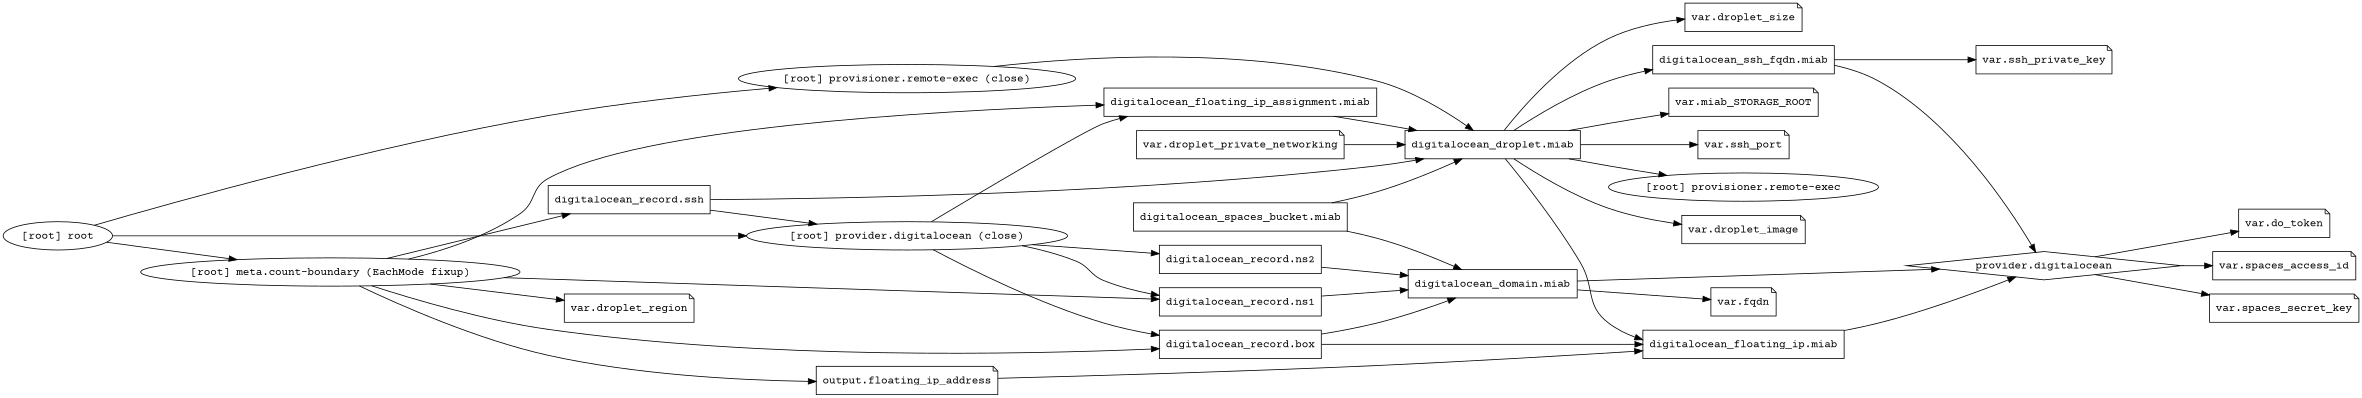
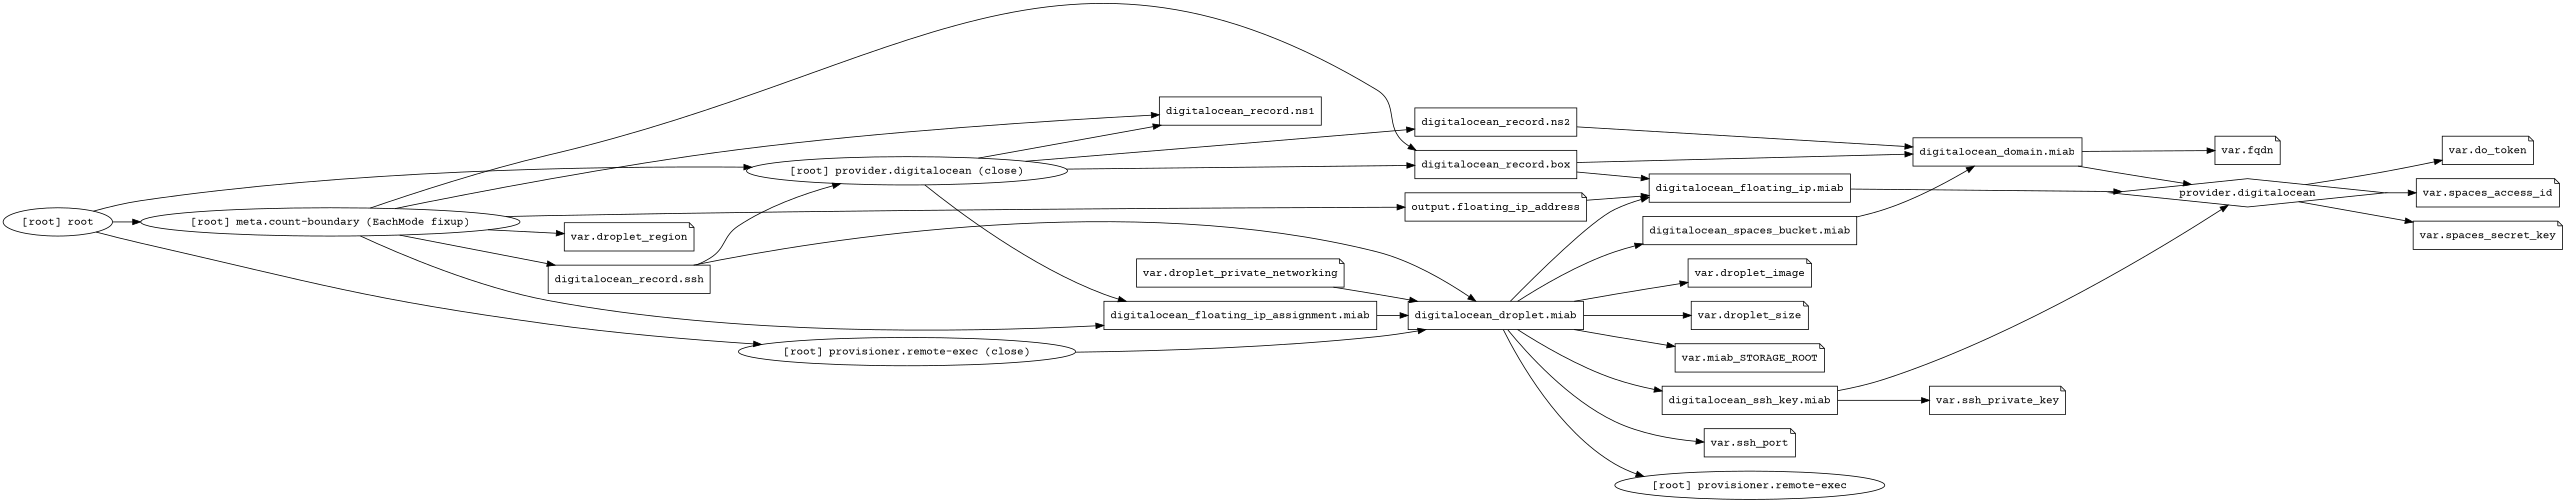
(1744, 60) -> (1750, 400)
(1394, 186) -> (1574, 269)
(1361, 293) -> none
